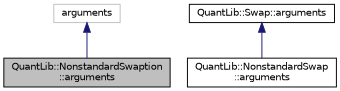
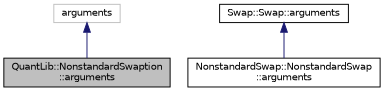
(262, 13) -> (284, 13)
(262, 73) -> (284, 73)
